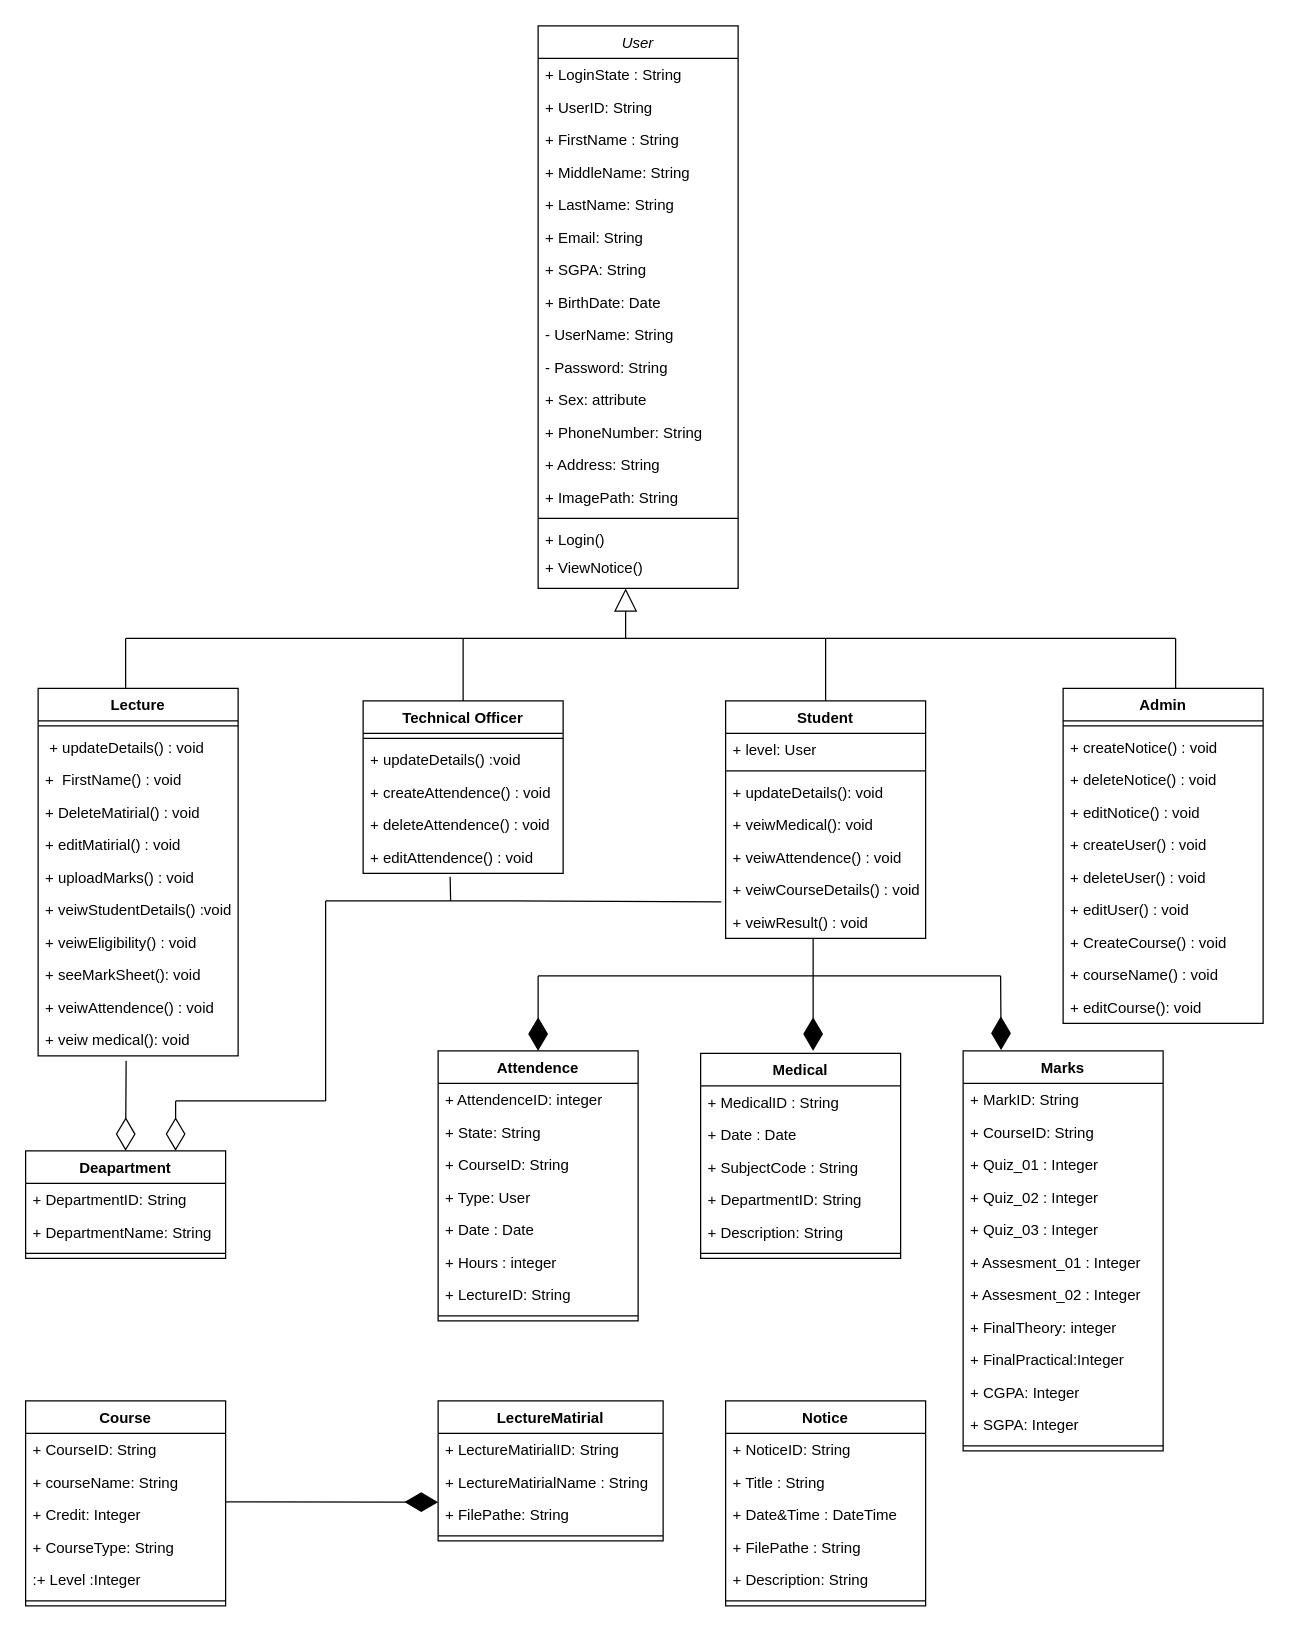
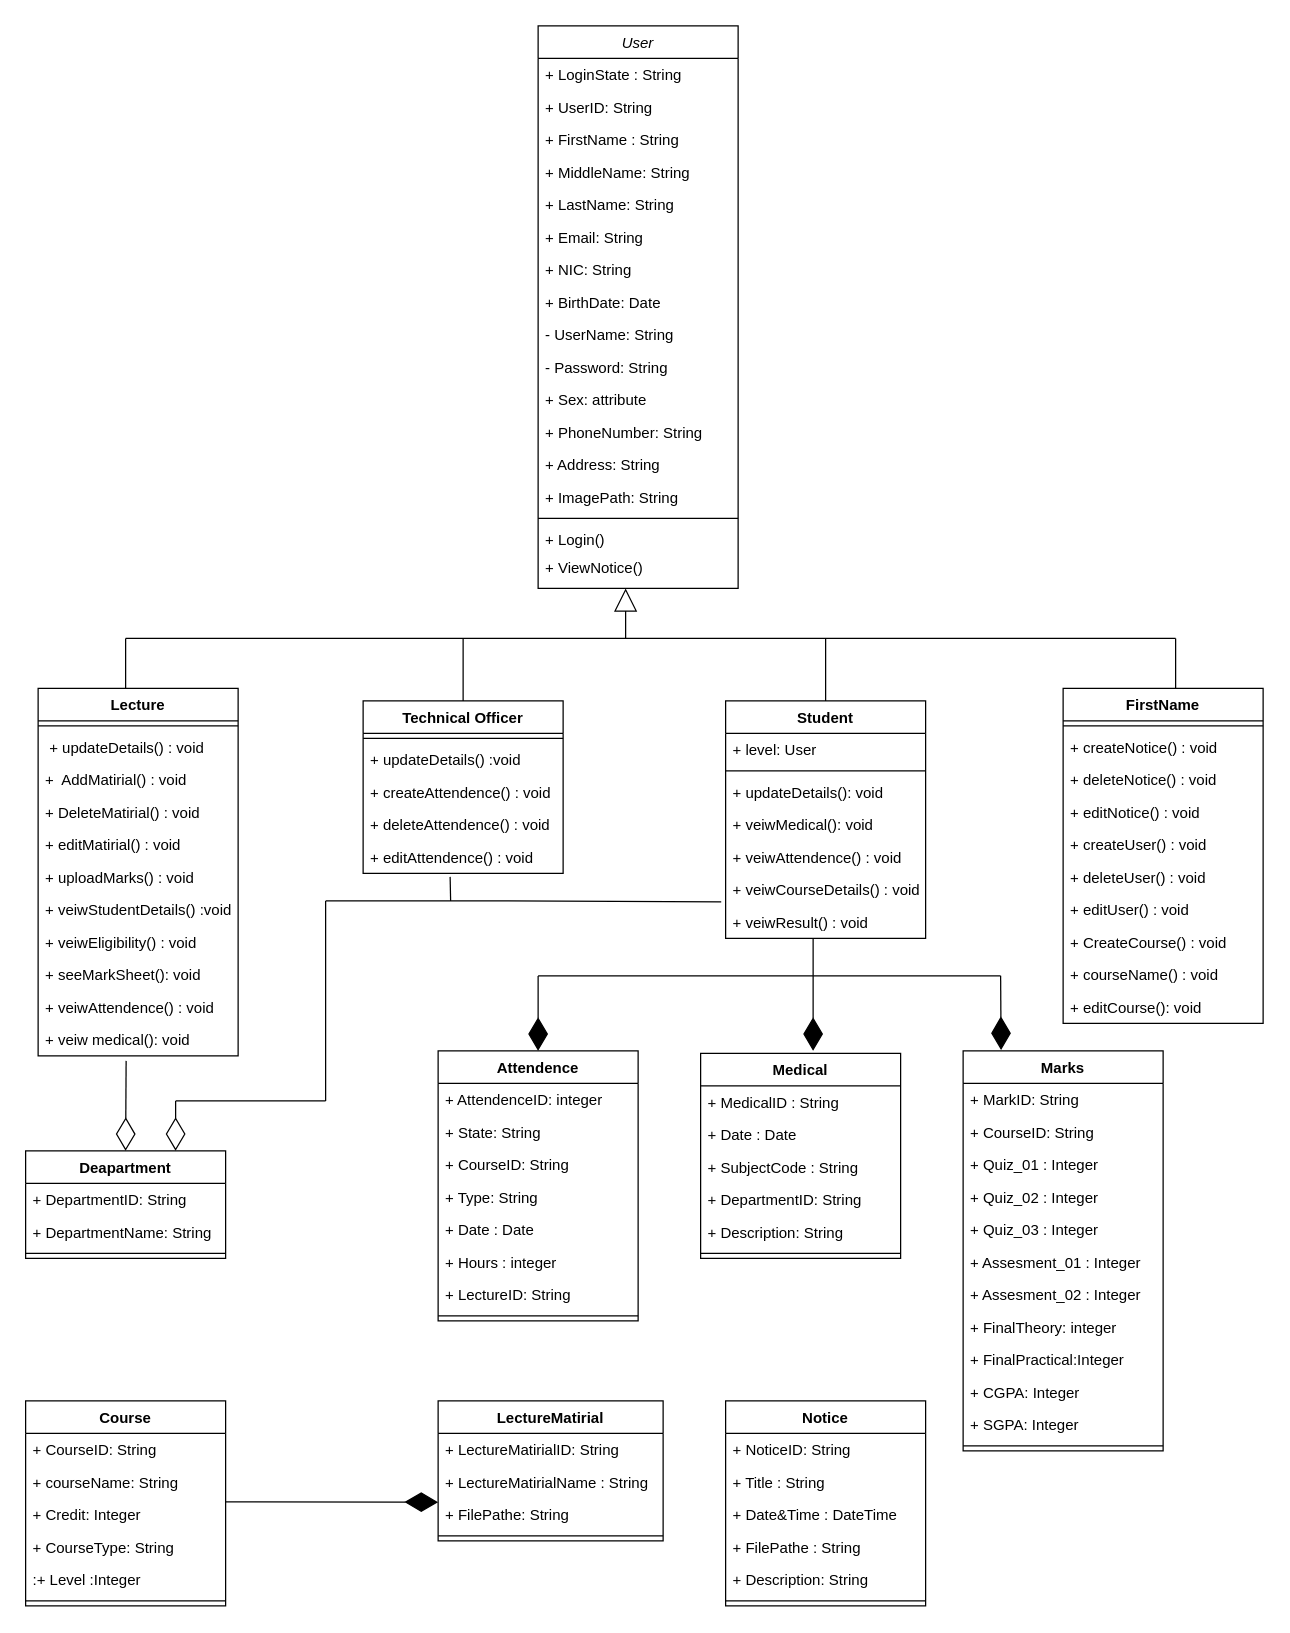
(596, 270) -> (592, 270)
(1163, 705) -> (1163, 705)
(122, 780) -> (126, 780)
(490, 1198) -> (496, 1198)
